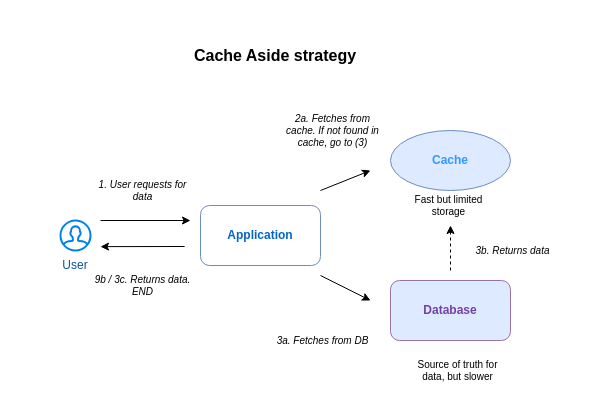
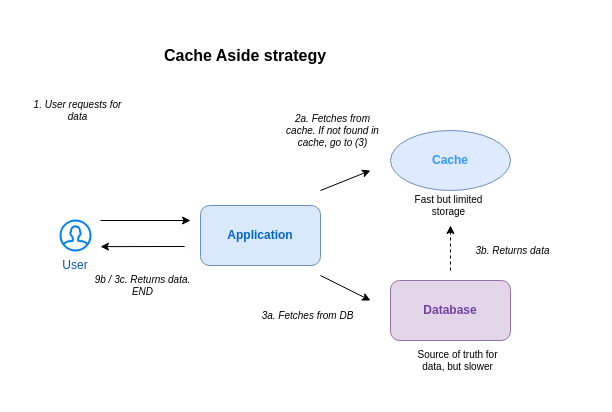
(276, 56) -> (246, 56)
(143, 191) -> (78, 111)
(261, 236) -> (261, 236)
(451, 311) -> (451, 311)
(323, 341) -> (308, 316)
(458, 371) -> (458, 361)
